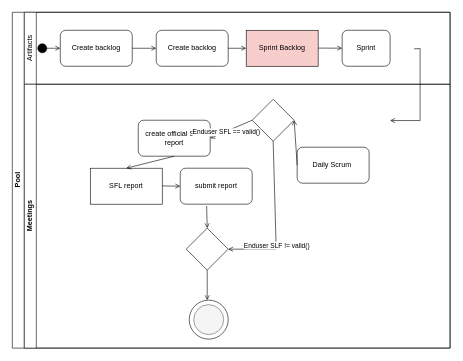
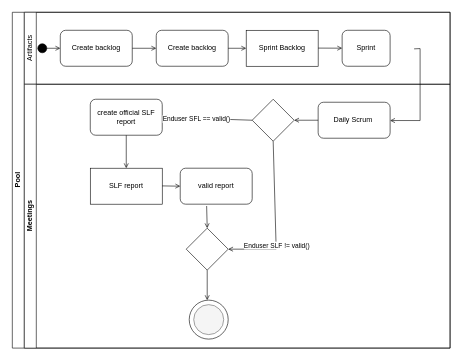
(282, 48) -> (282, 48)
(174, 138) -> (126, 117)
(333, 165) -> (354, 120)
(126, 186) -> (126, 186)
(216, 186) -> (216, 186)
